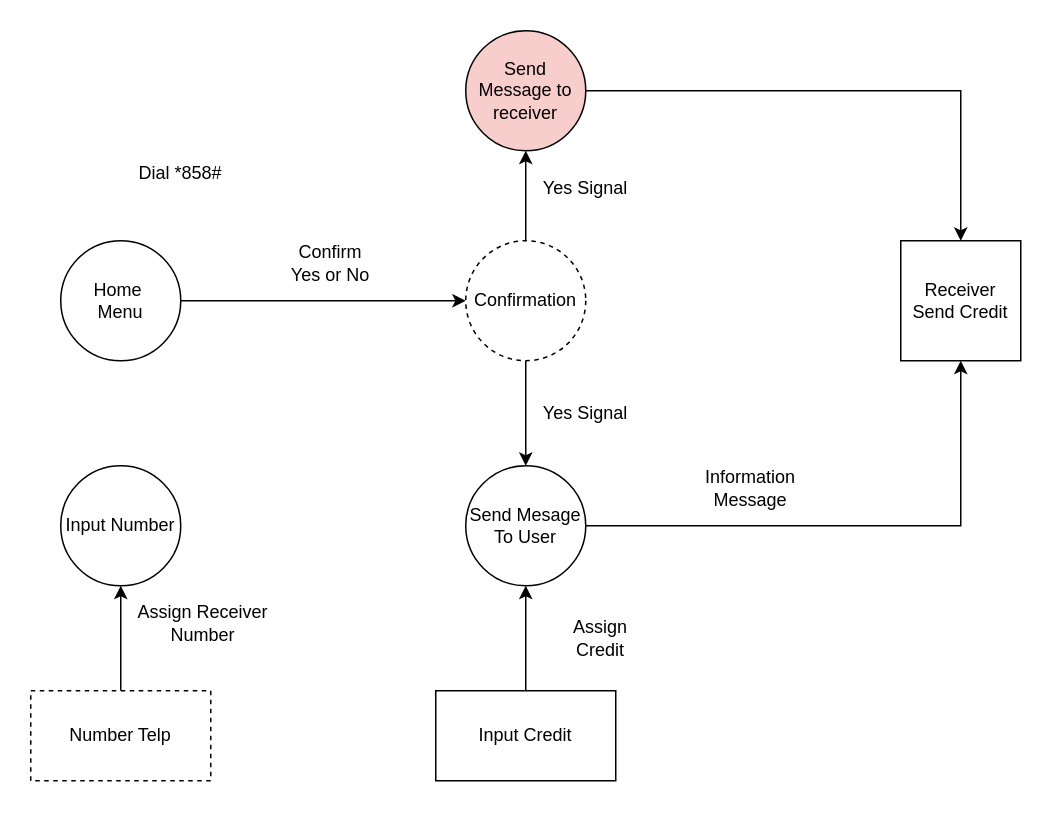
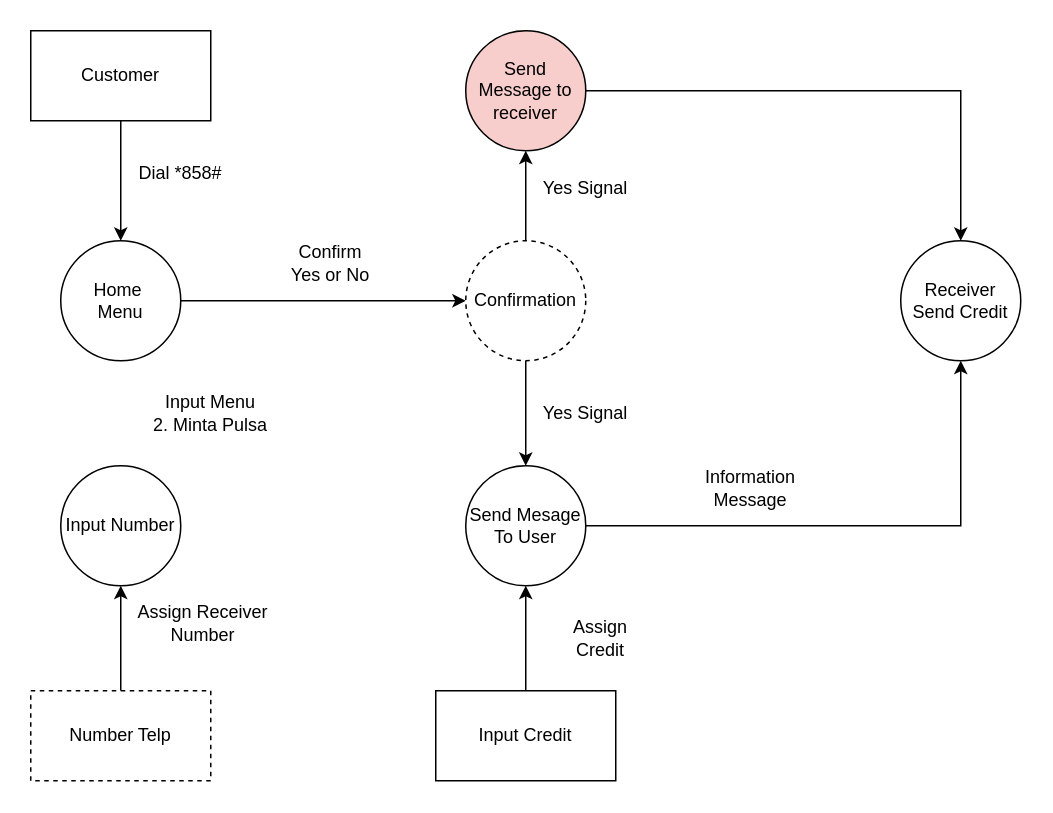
none -> (121, 76)
none -> (121, 176)
(961, 301) -> (961, 301)
none -> (211, 413)
